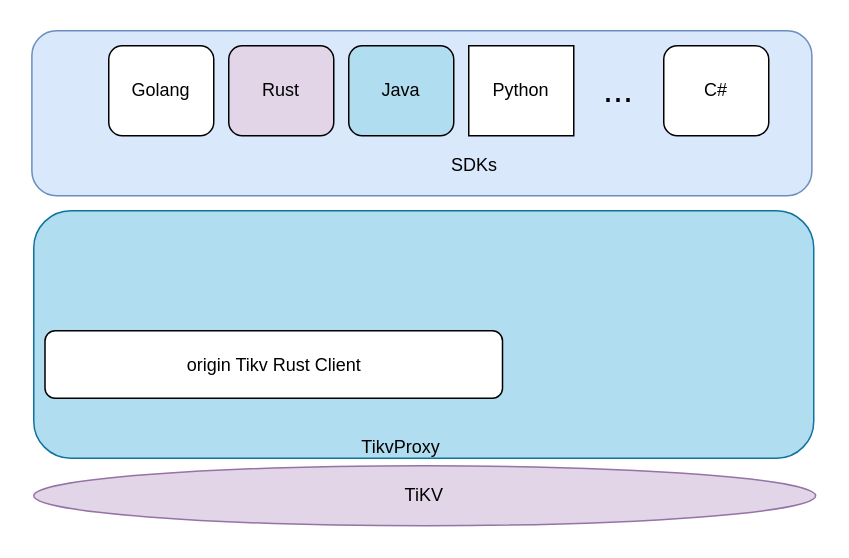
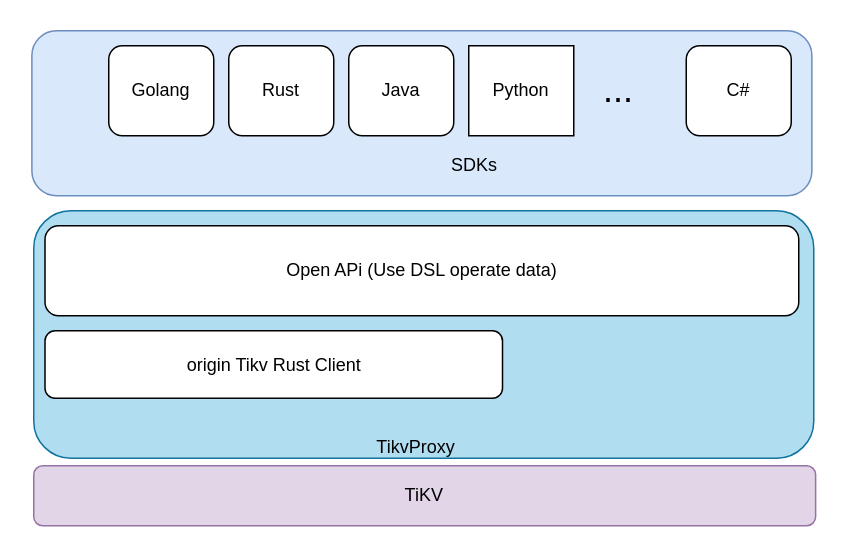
(281, 91) -> (281, 91)
(401, 91) -> (401, 91)
(716, 91) -> (739, 91)
none -> (422, 271)
(401, 436) -> (416, 436)
(425, 496) -> (425, 496)
